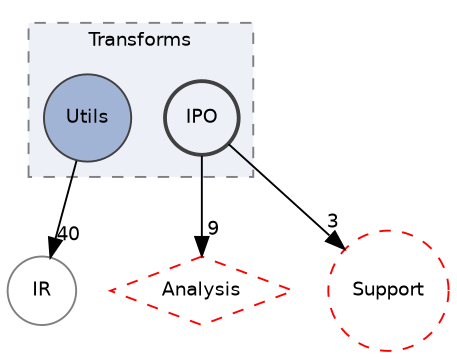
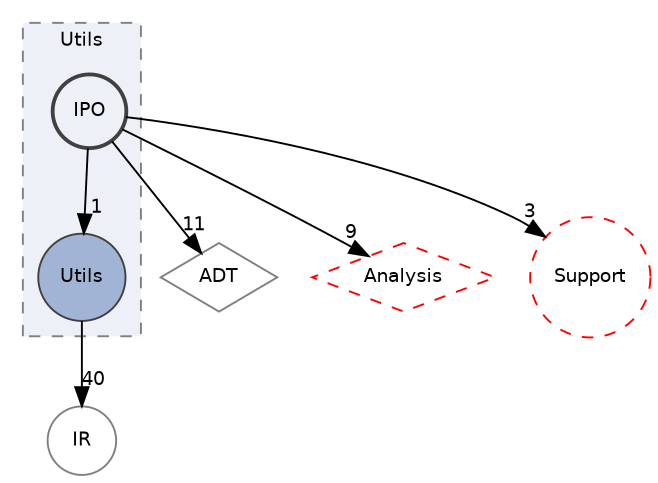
(141, 41) -> (82, 41)
none -> (86, 181)
none -> (219, 277)
